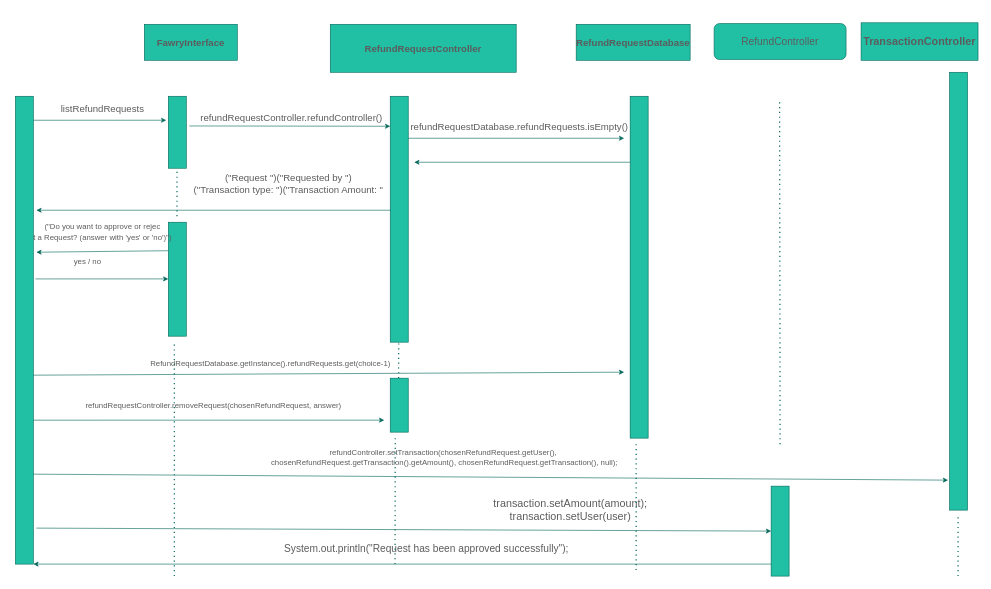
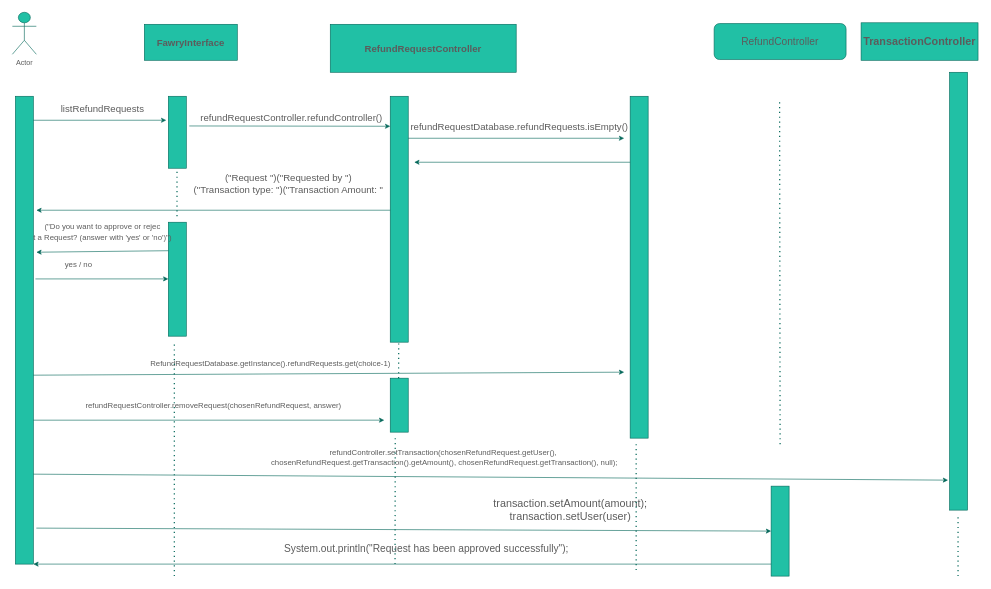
none -> (24, 33)
(633, 42) -> none
(87, 261) -> (78, 264)
